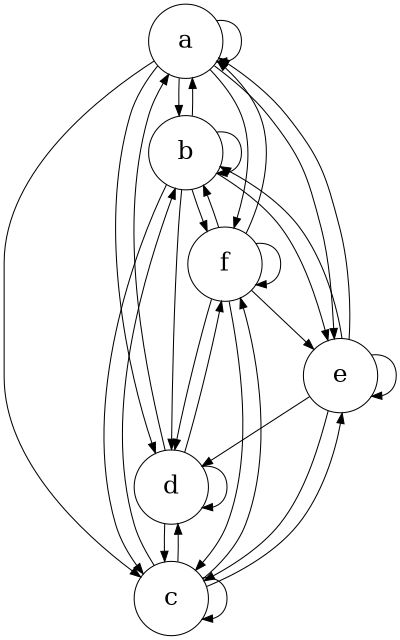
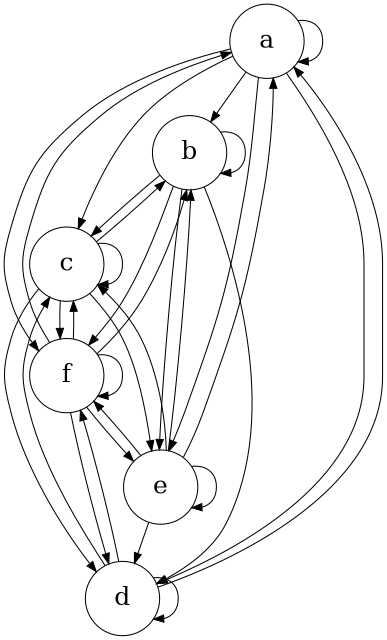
(193, 102) -> none
none -> (121, 432)
